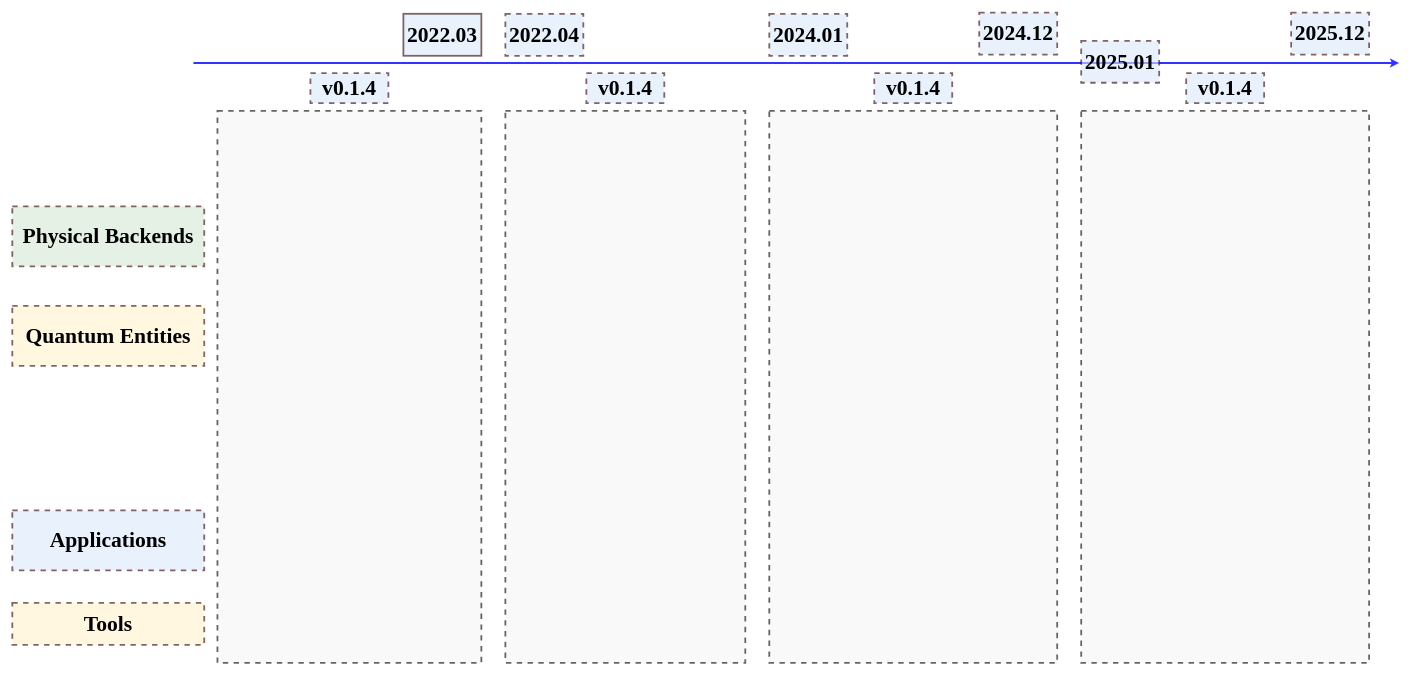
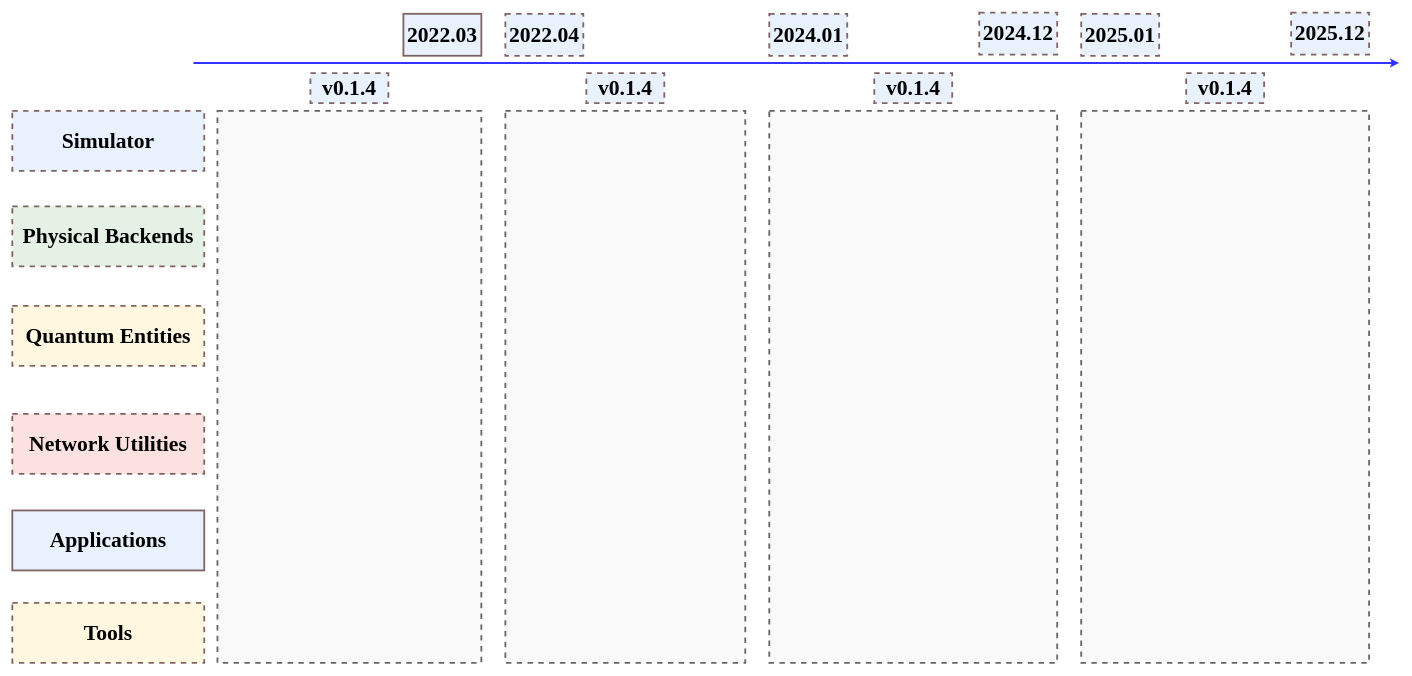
(1121, 62) -> (1121, 35)
none -> (108, 141)
none -> (108, 444)
(108, 540) -> (108, 540)
(108, 624) -> (108, 633)
